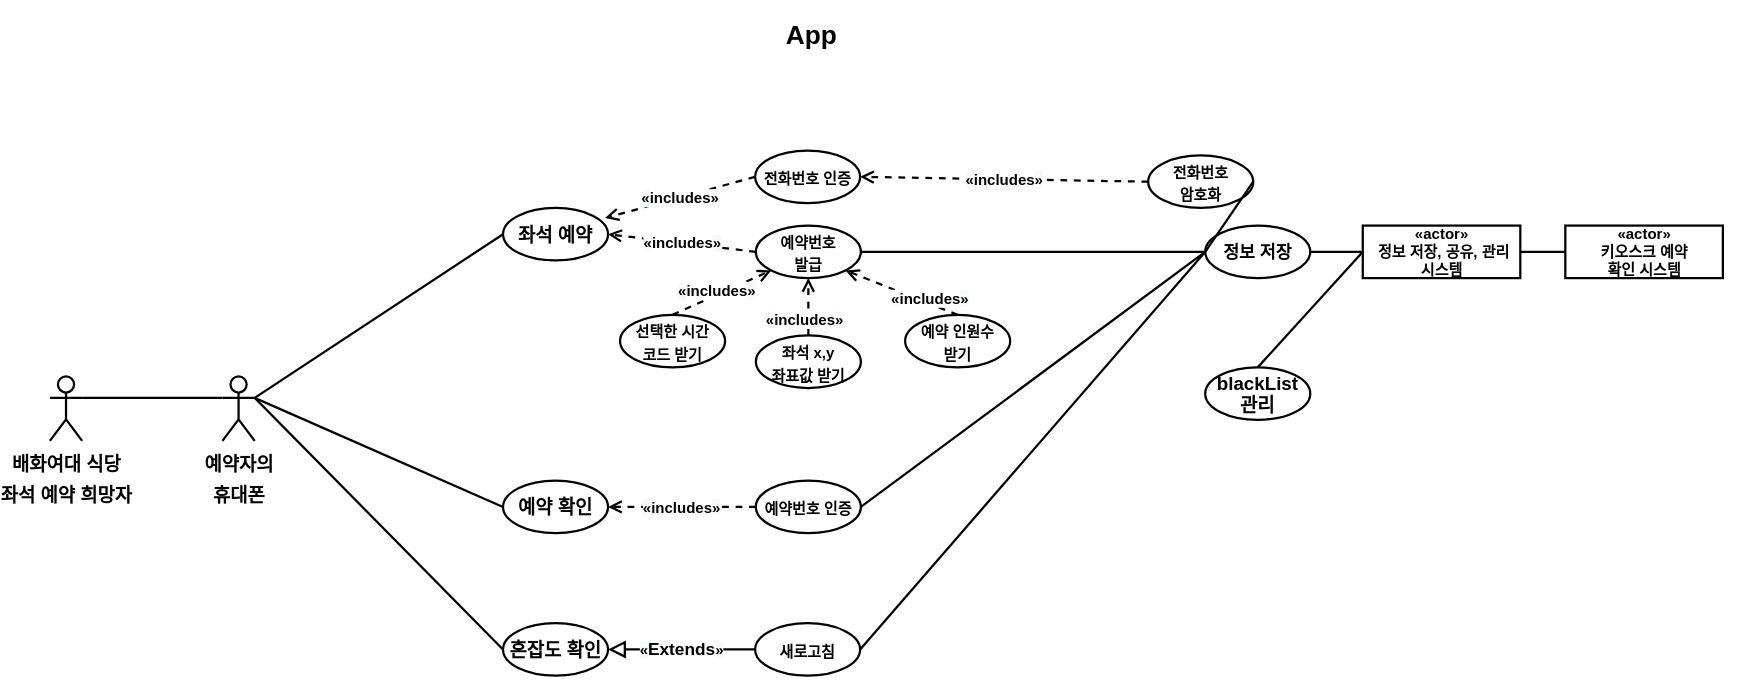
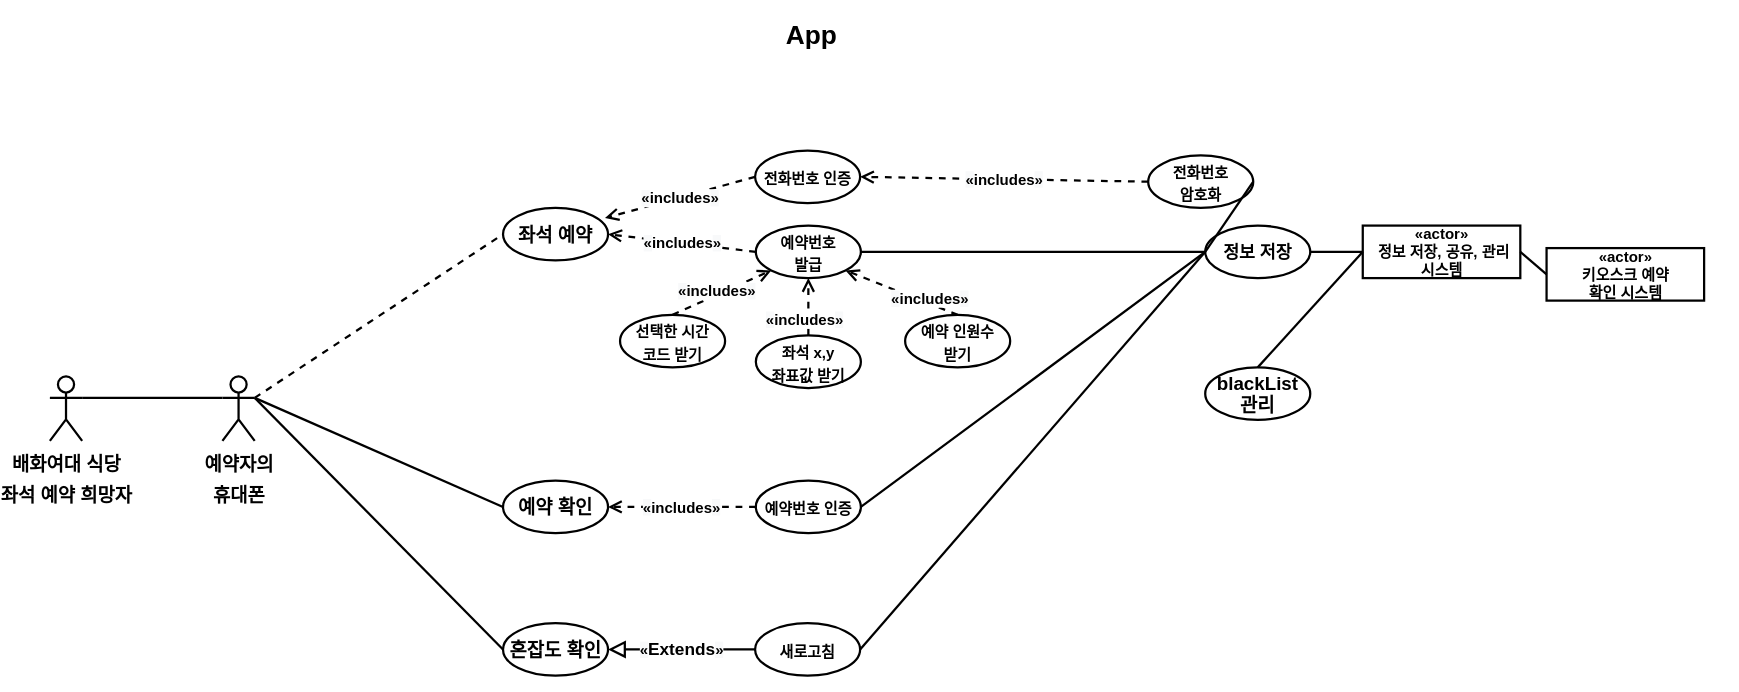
(1644, 252) -> (1625, 274)
(380, 315) -> (380, 315)
